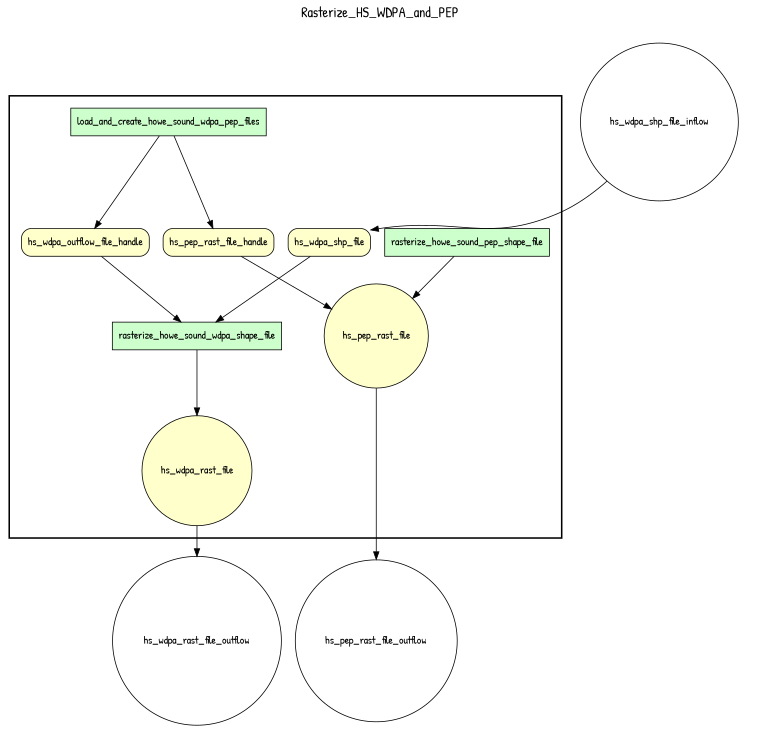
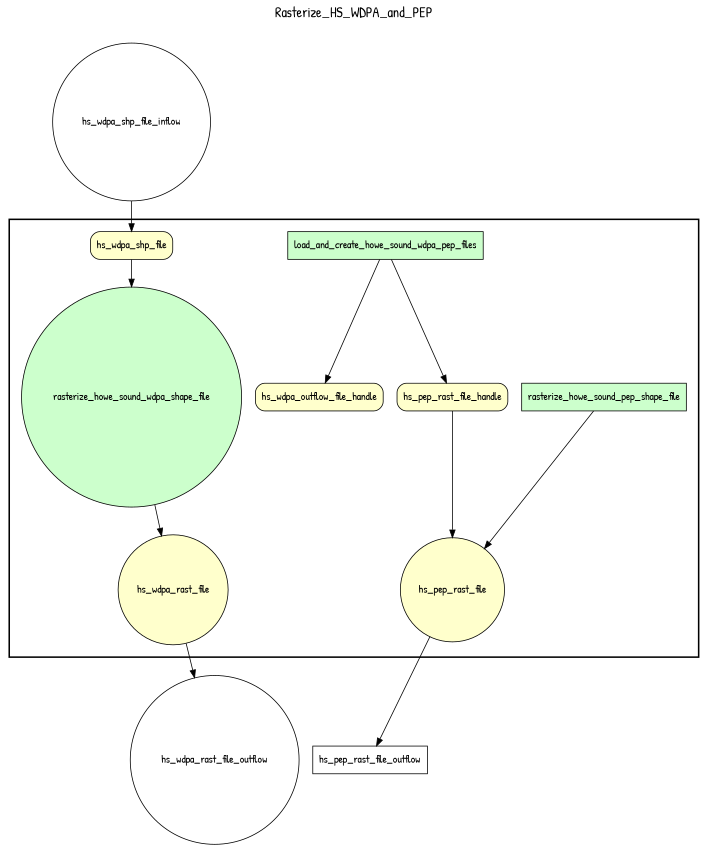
(138, 287) -> none
(197, 336) -> (132, 397)
(376, 641) -> (370, 760)
